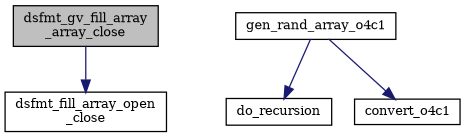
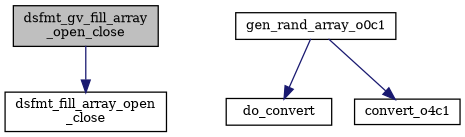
(86, 26) -> (86, 26)
(316, 26) -> (316, 26)
(279, 112) -> (279, 112)
